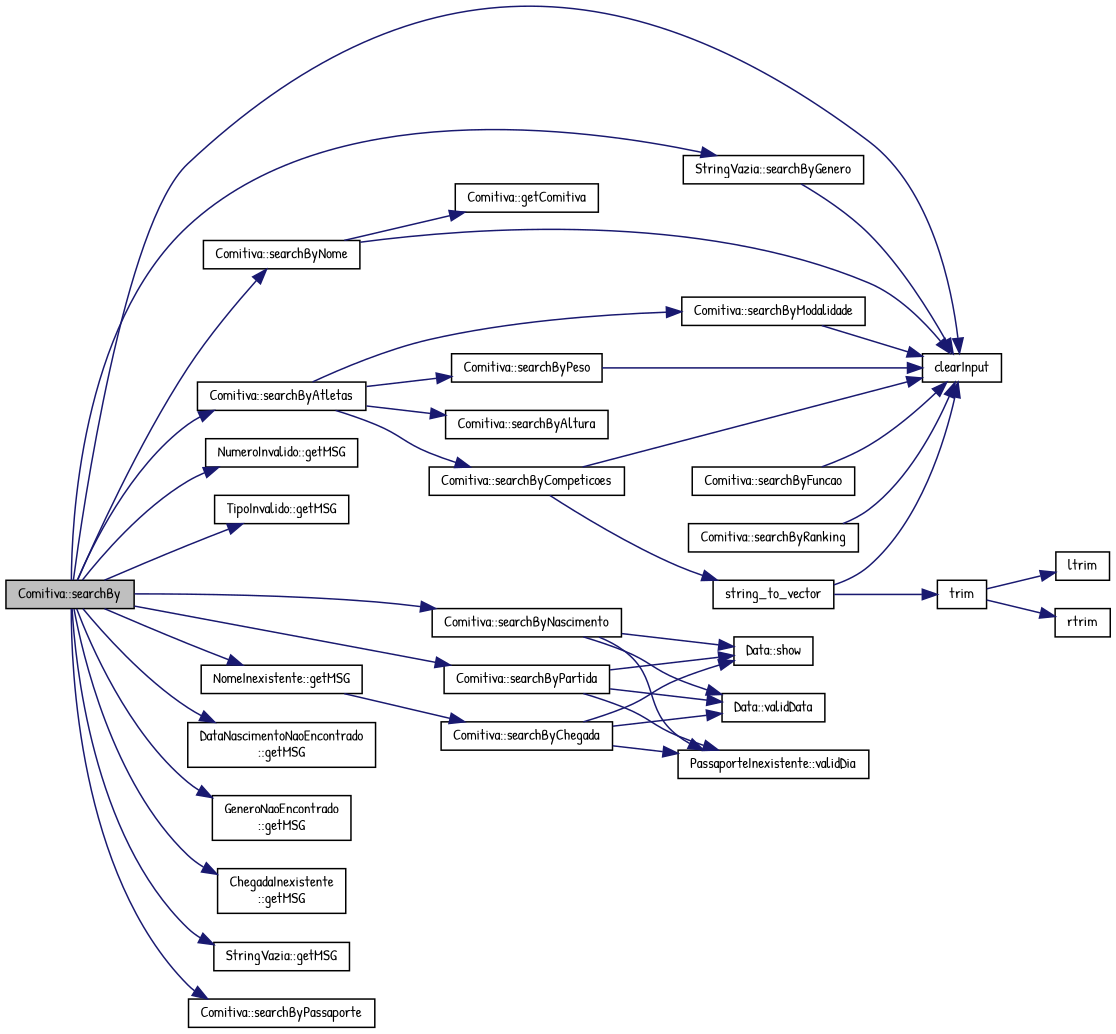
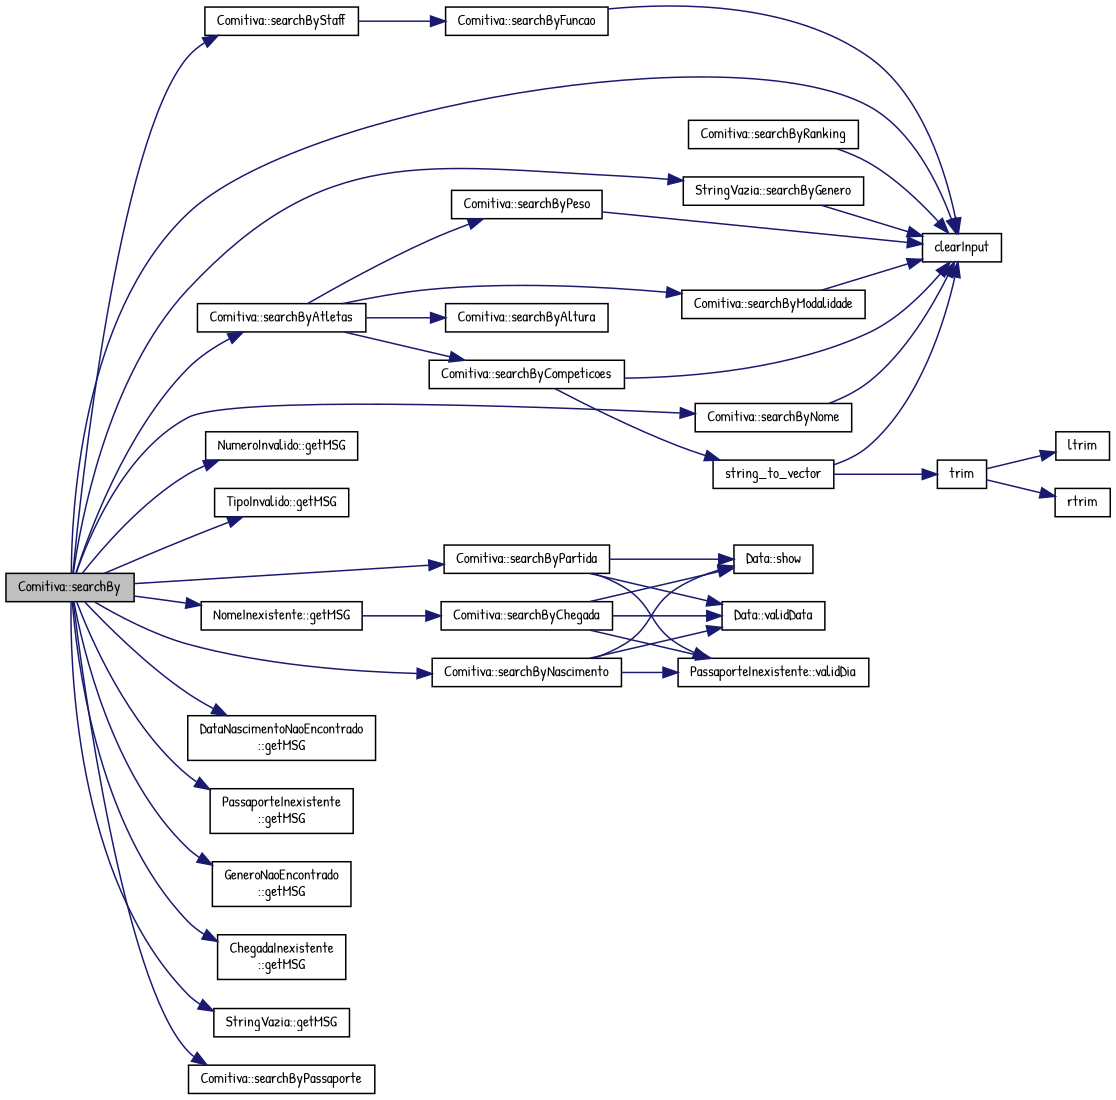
none -> (282, 21)
(527, 198) -> none
none -> (282, 811)
